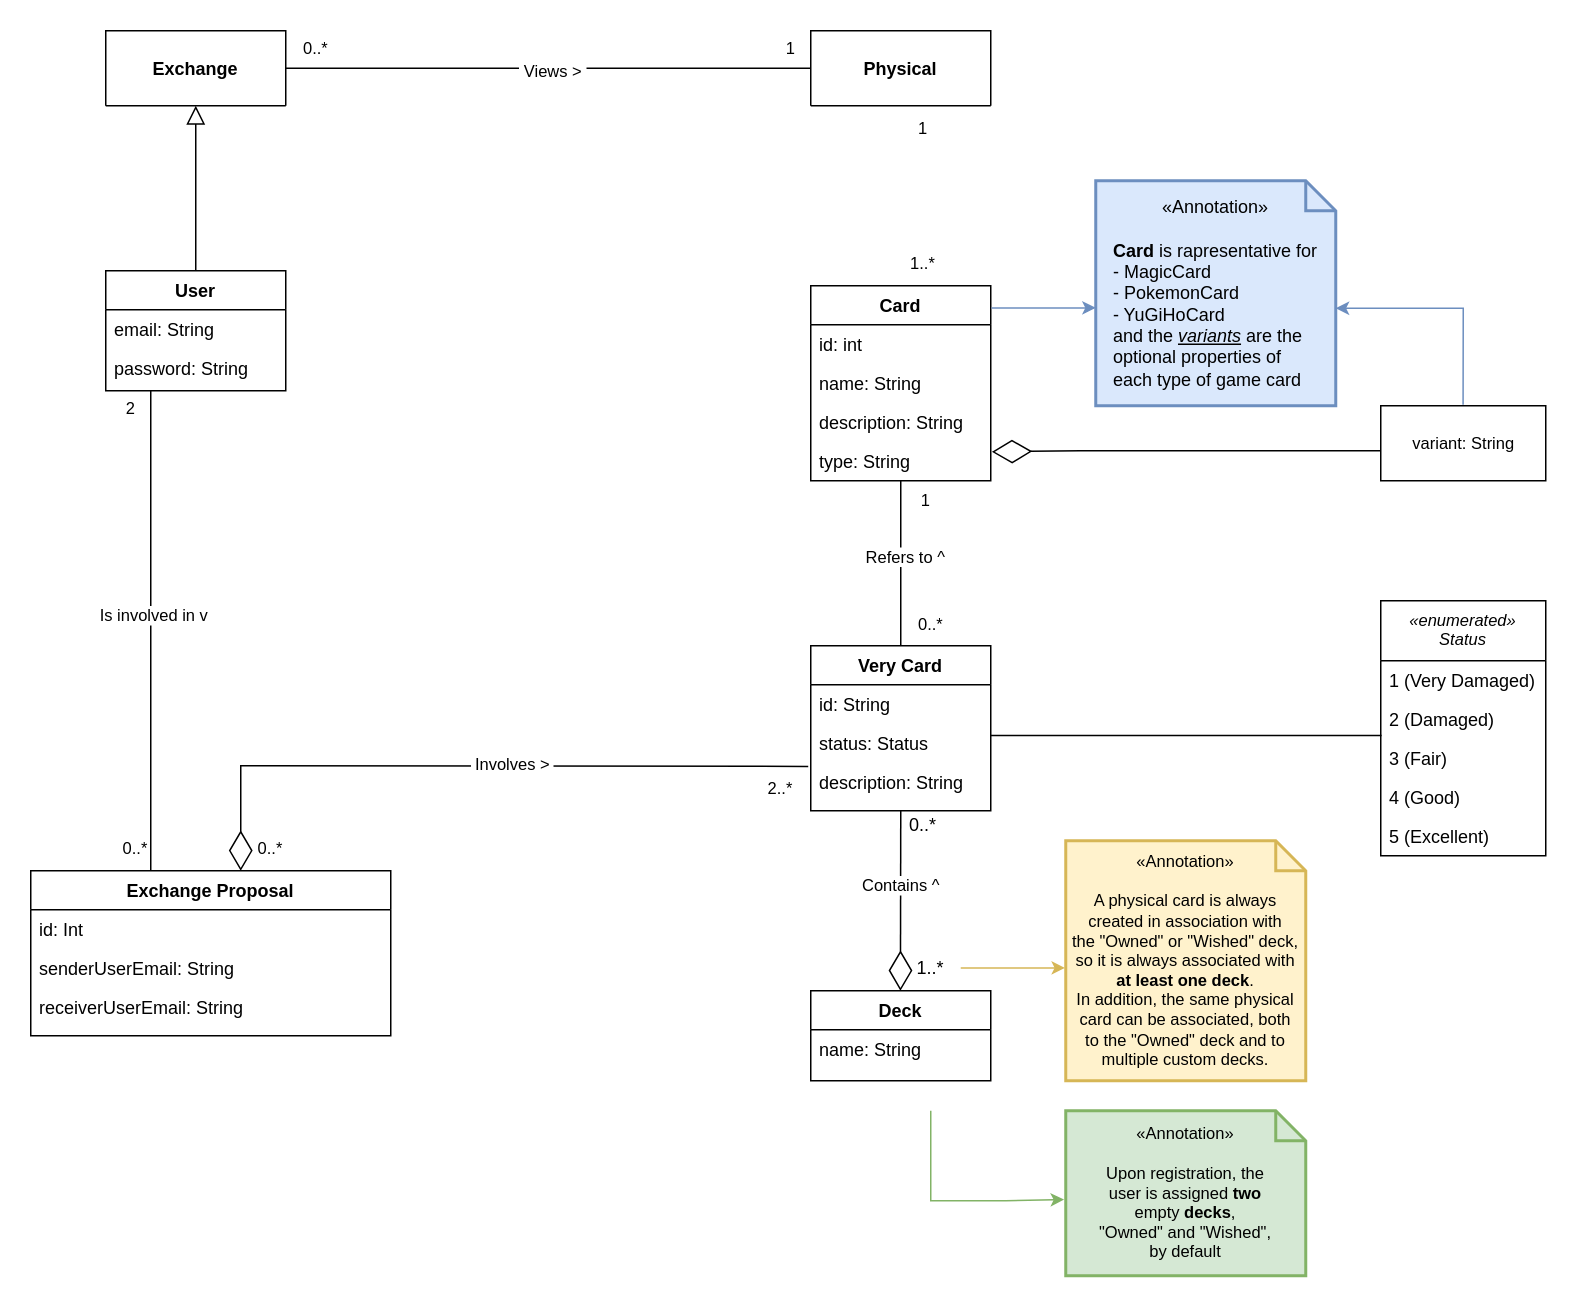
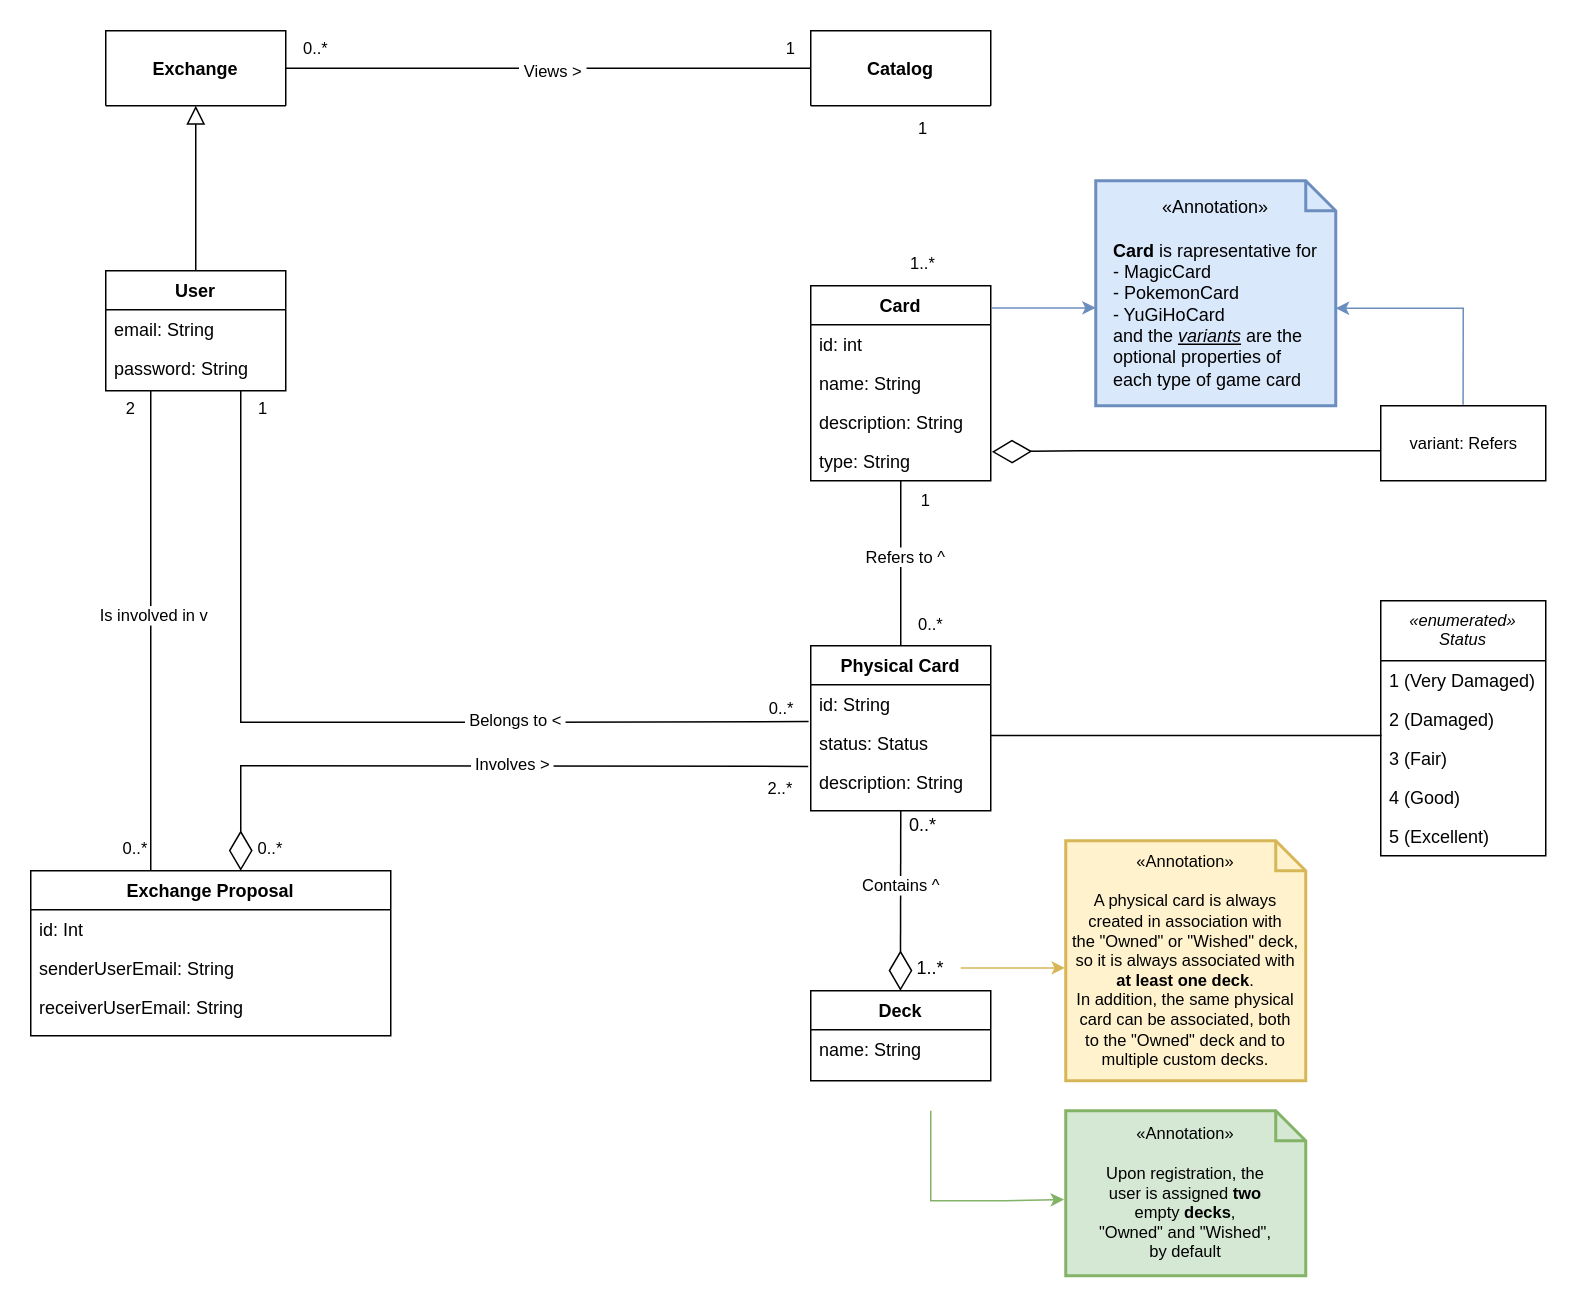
(900, 69) -> (900, 69)
(1464, 443) -> (1464, 443)
(900, 666) -> (900, 666)
none -> (359, 722)
